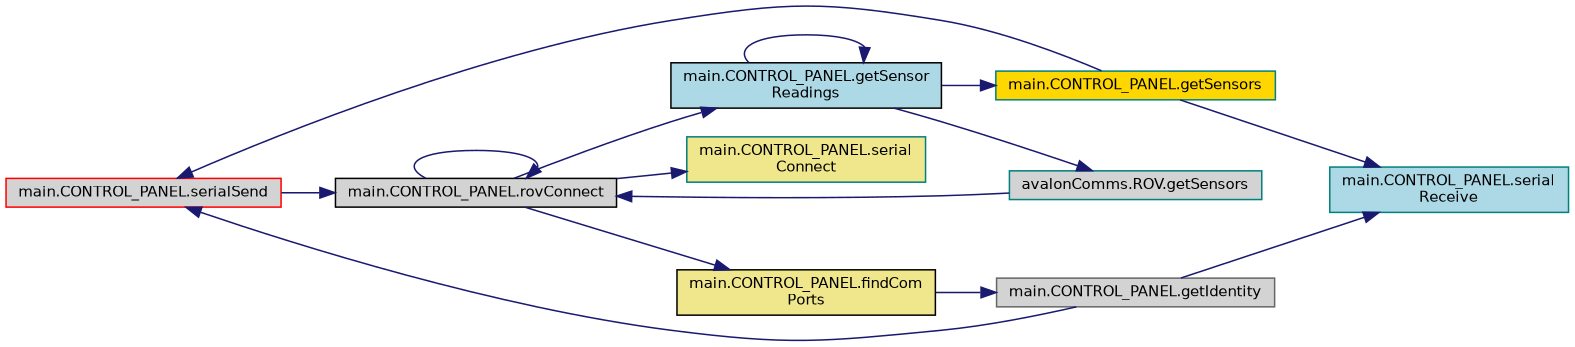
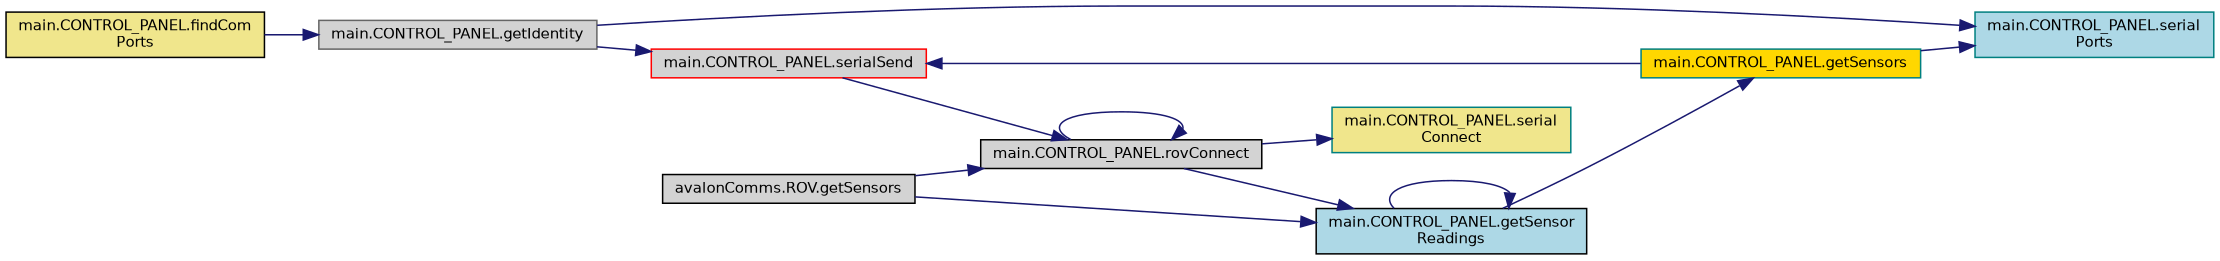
(986, 136) -> (1108, 209)
(1136, 185) -> (789, 189)
(1449, 190) -> (2094, 35)
(620, 236) -> none
